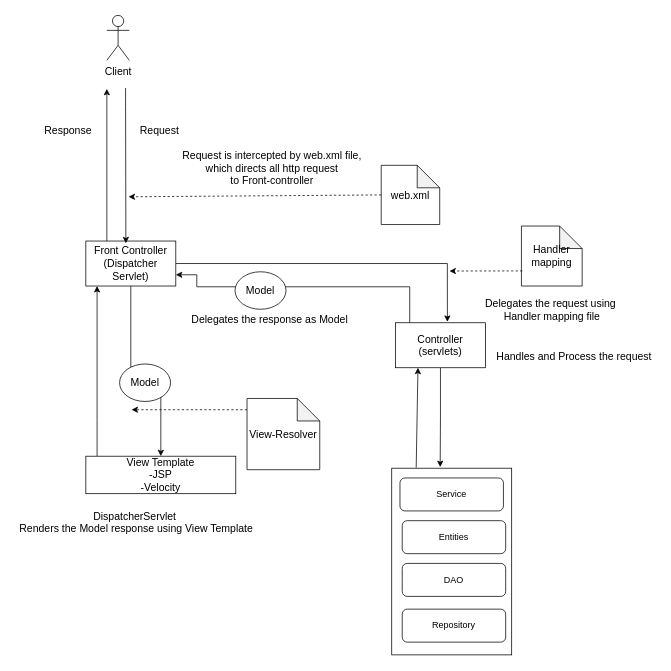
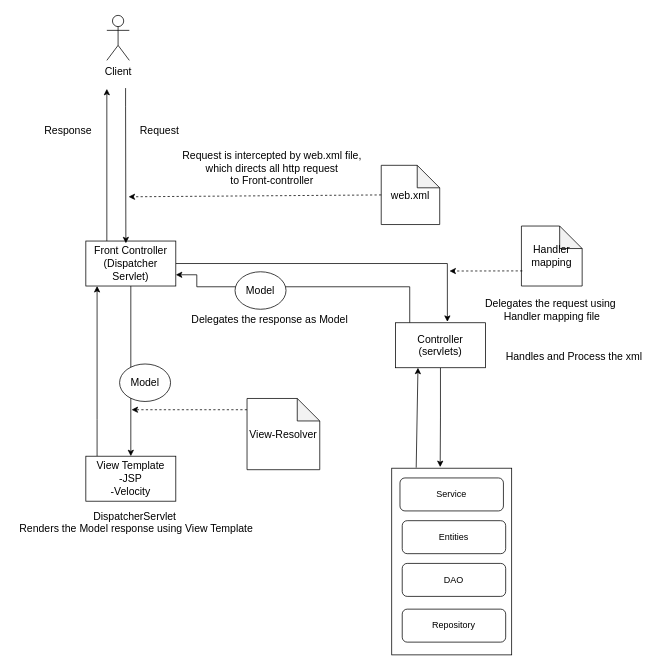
(575, 357) -> (575, 357)
(161, 475) -> (131, 479)
